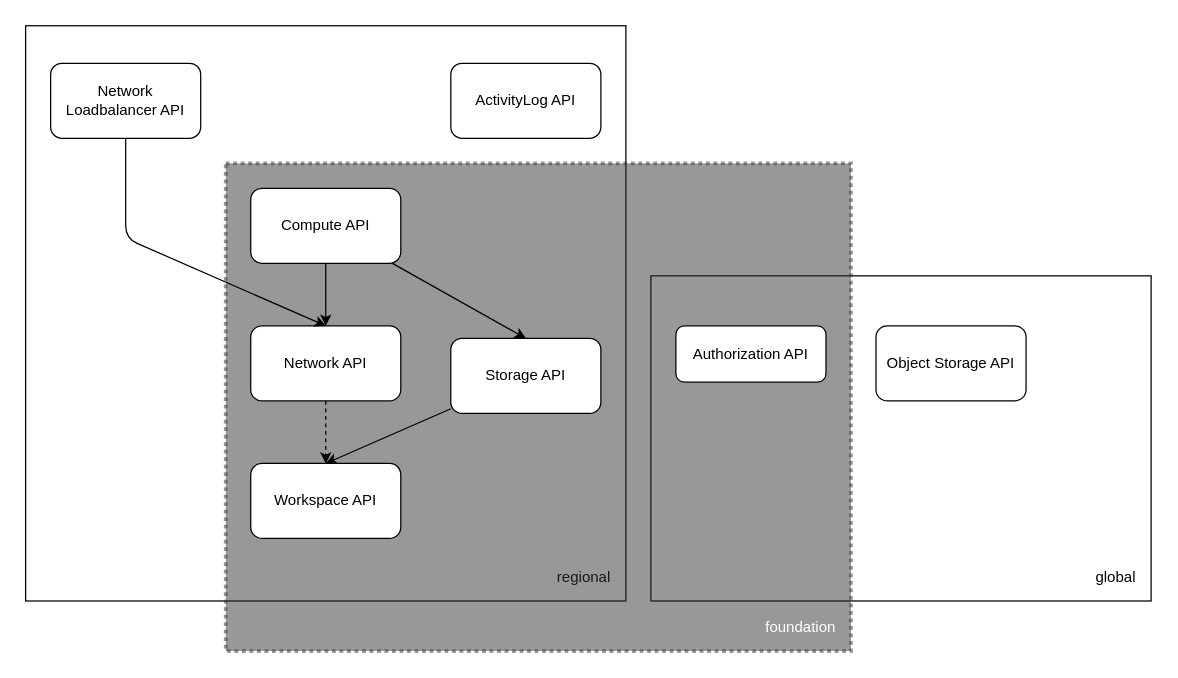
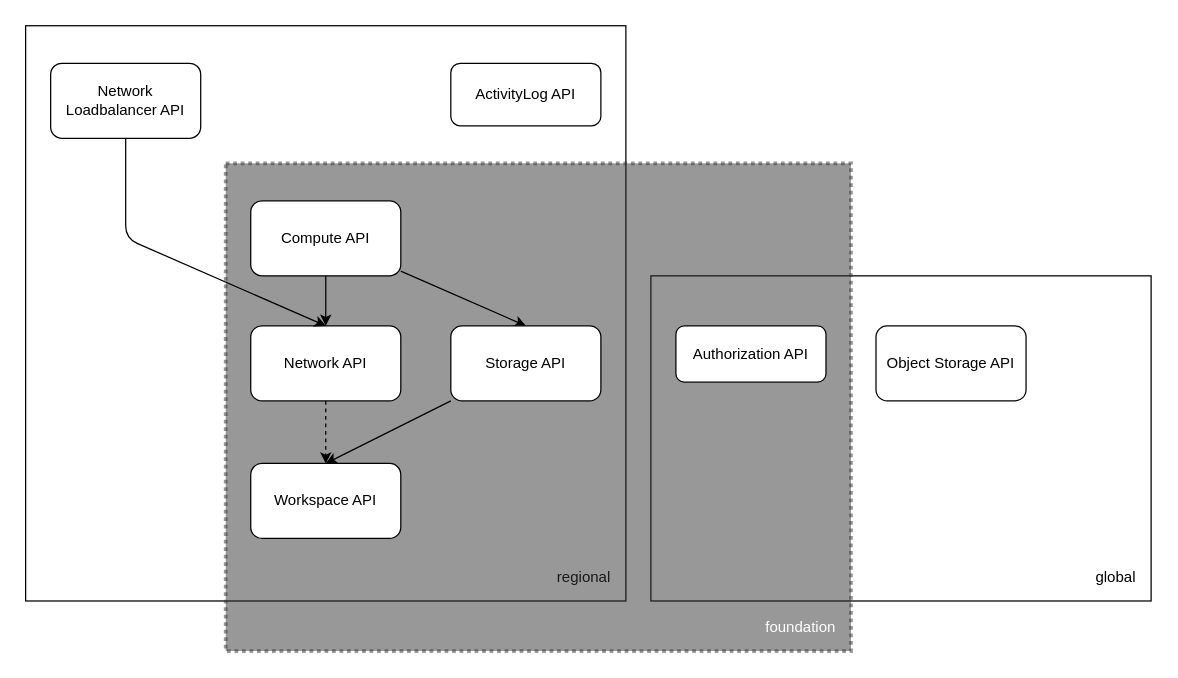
(526, 101) -> (526, 94)
(326, 226) -> (326, 238)
(526, 376) -> (526, 363)
